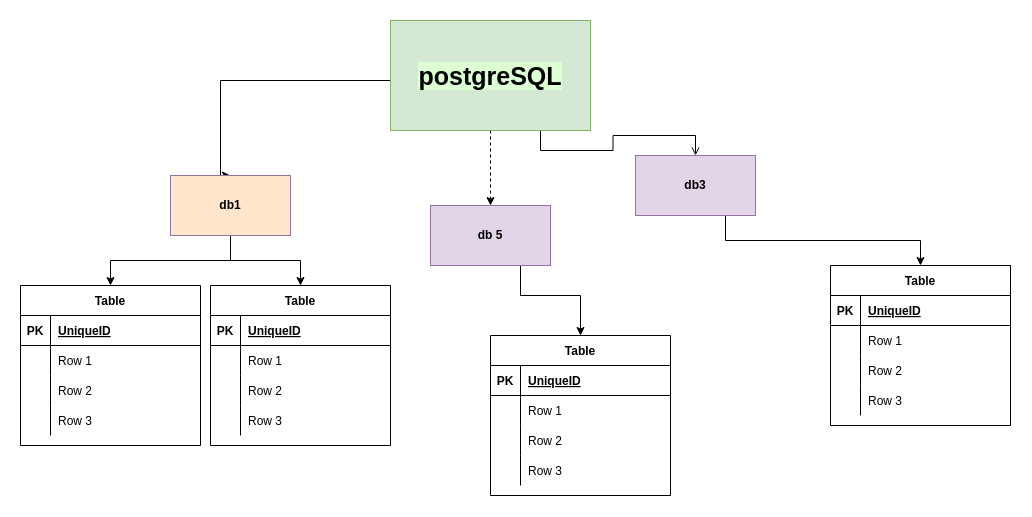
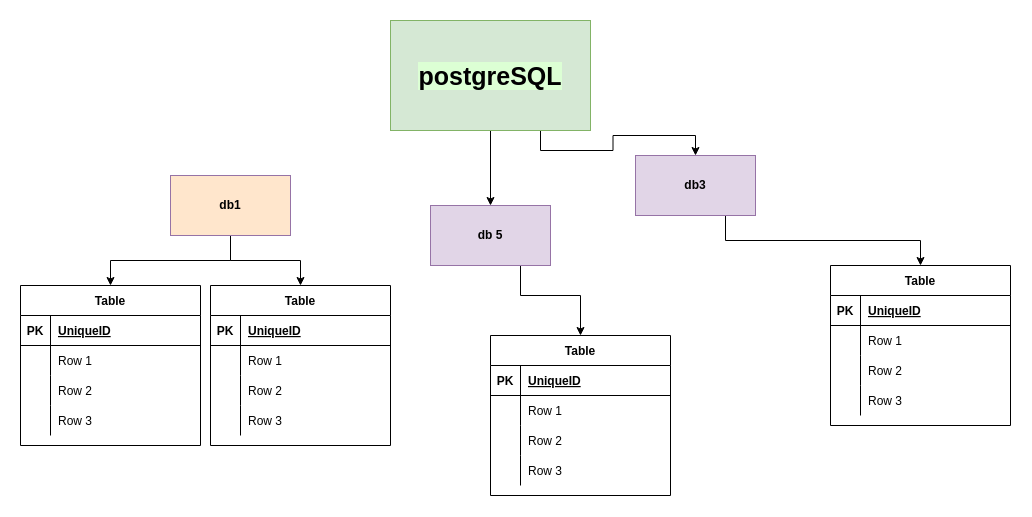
(257, 81) -> none
(696, 148) -> (696, 147)
(491, 165) -> (491, 165)
